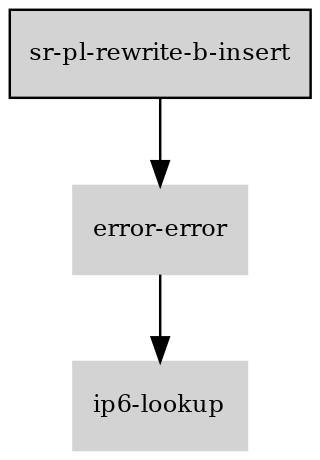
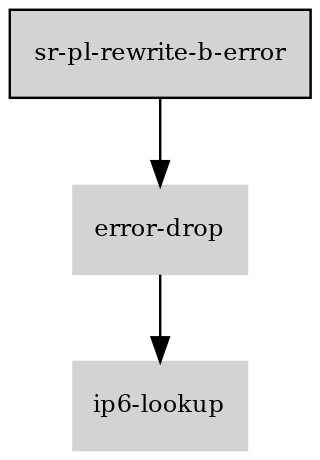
(160, 54) -> (160, 54)
(160, 230) -> (160, 230)
